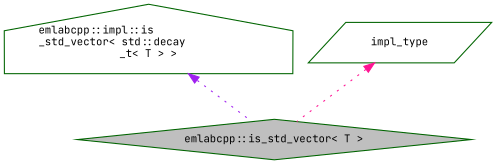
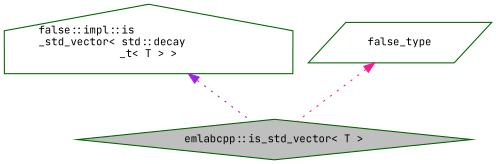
(149, 43) -> (149, 43)
(400, 43) -> (400, 43)
